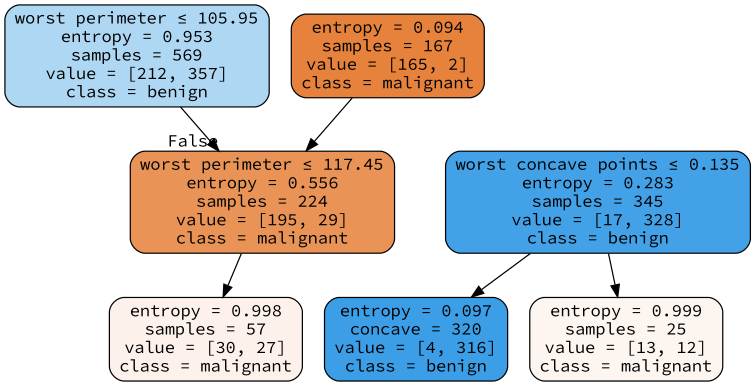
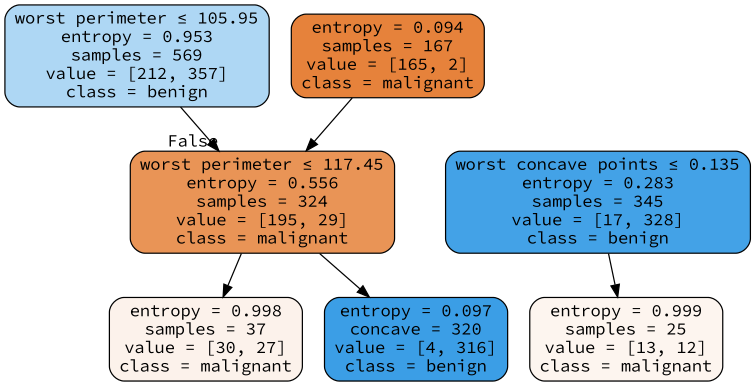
(262, 202) -> (262, 202)
(506, 272) -> (340, 271)
(206, 329) -> (206, 329)
